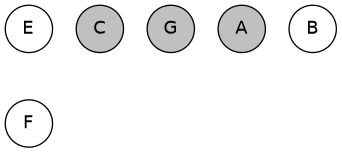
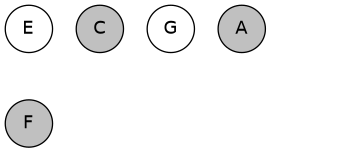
(171, 29) -> (171, 29)
(313, 29) -> none
(29, 124) -> (29, 124)
